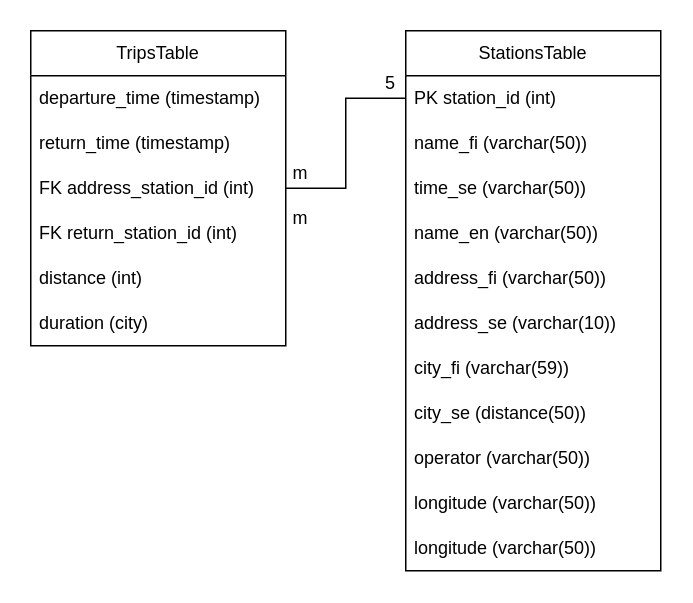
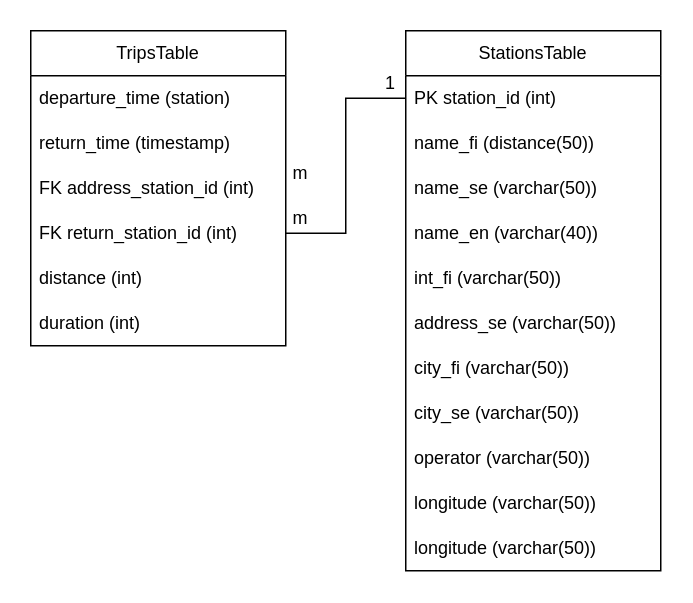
(391, 83) -> (391, 83)
(160, 98) -> (154, 98)
(516, 143) -> (519, 143)
(314, 188) -> none
(516, 188) -> (518, 188)
none -> (338, 233)
(518, 233) -> (518, 233)
(531, 278) -> (509, 278)
(108, 323) -> (103, 323)
(533, 323) -> (533, 323)
(514, 368) -> (514, 368)
(519, 413) -> (516, 413)
